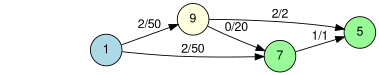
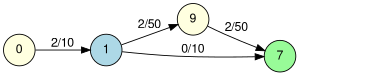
(237, 28) -> (237, 28)
(360, 32) -> none
none -> (19, 50)
(193, 50) -> (193, 50)
